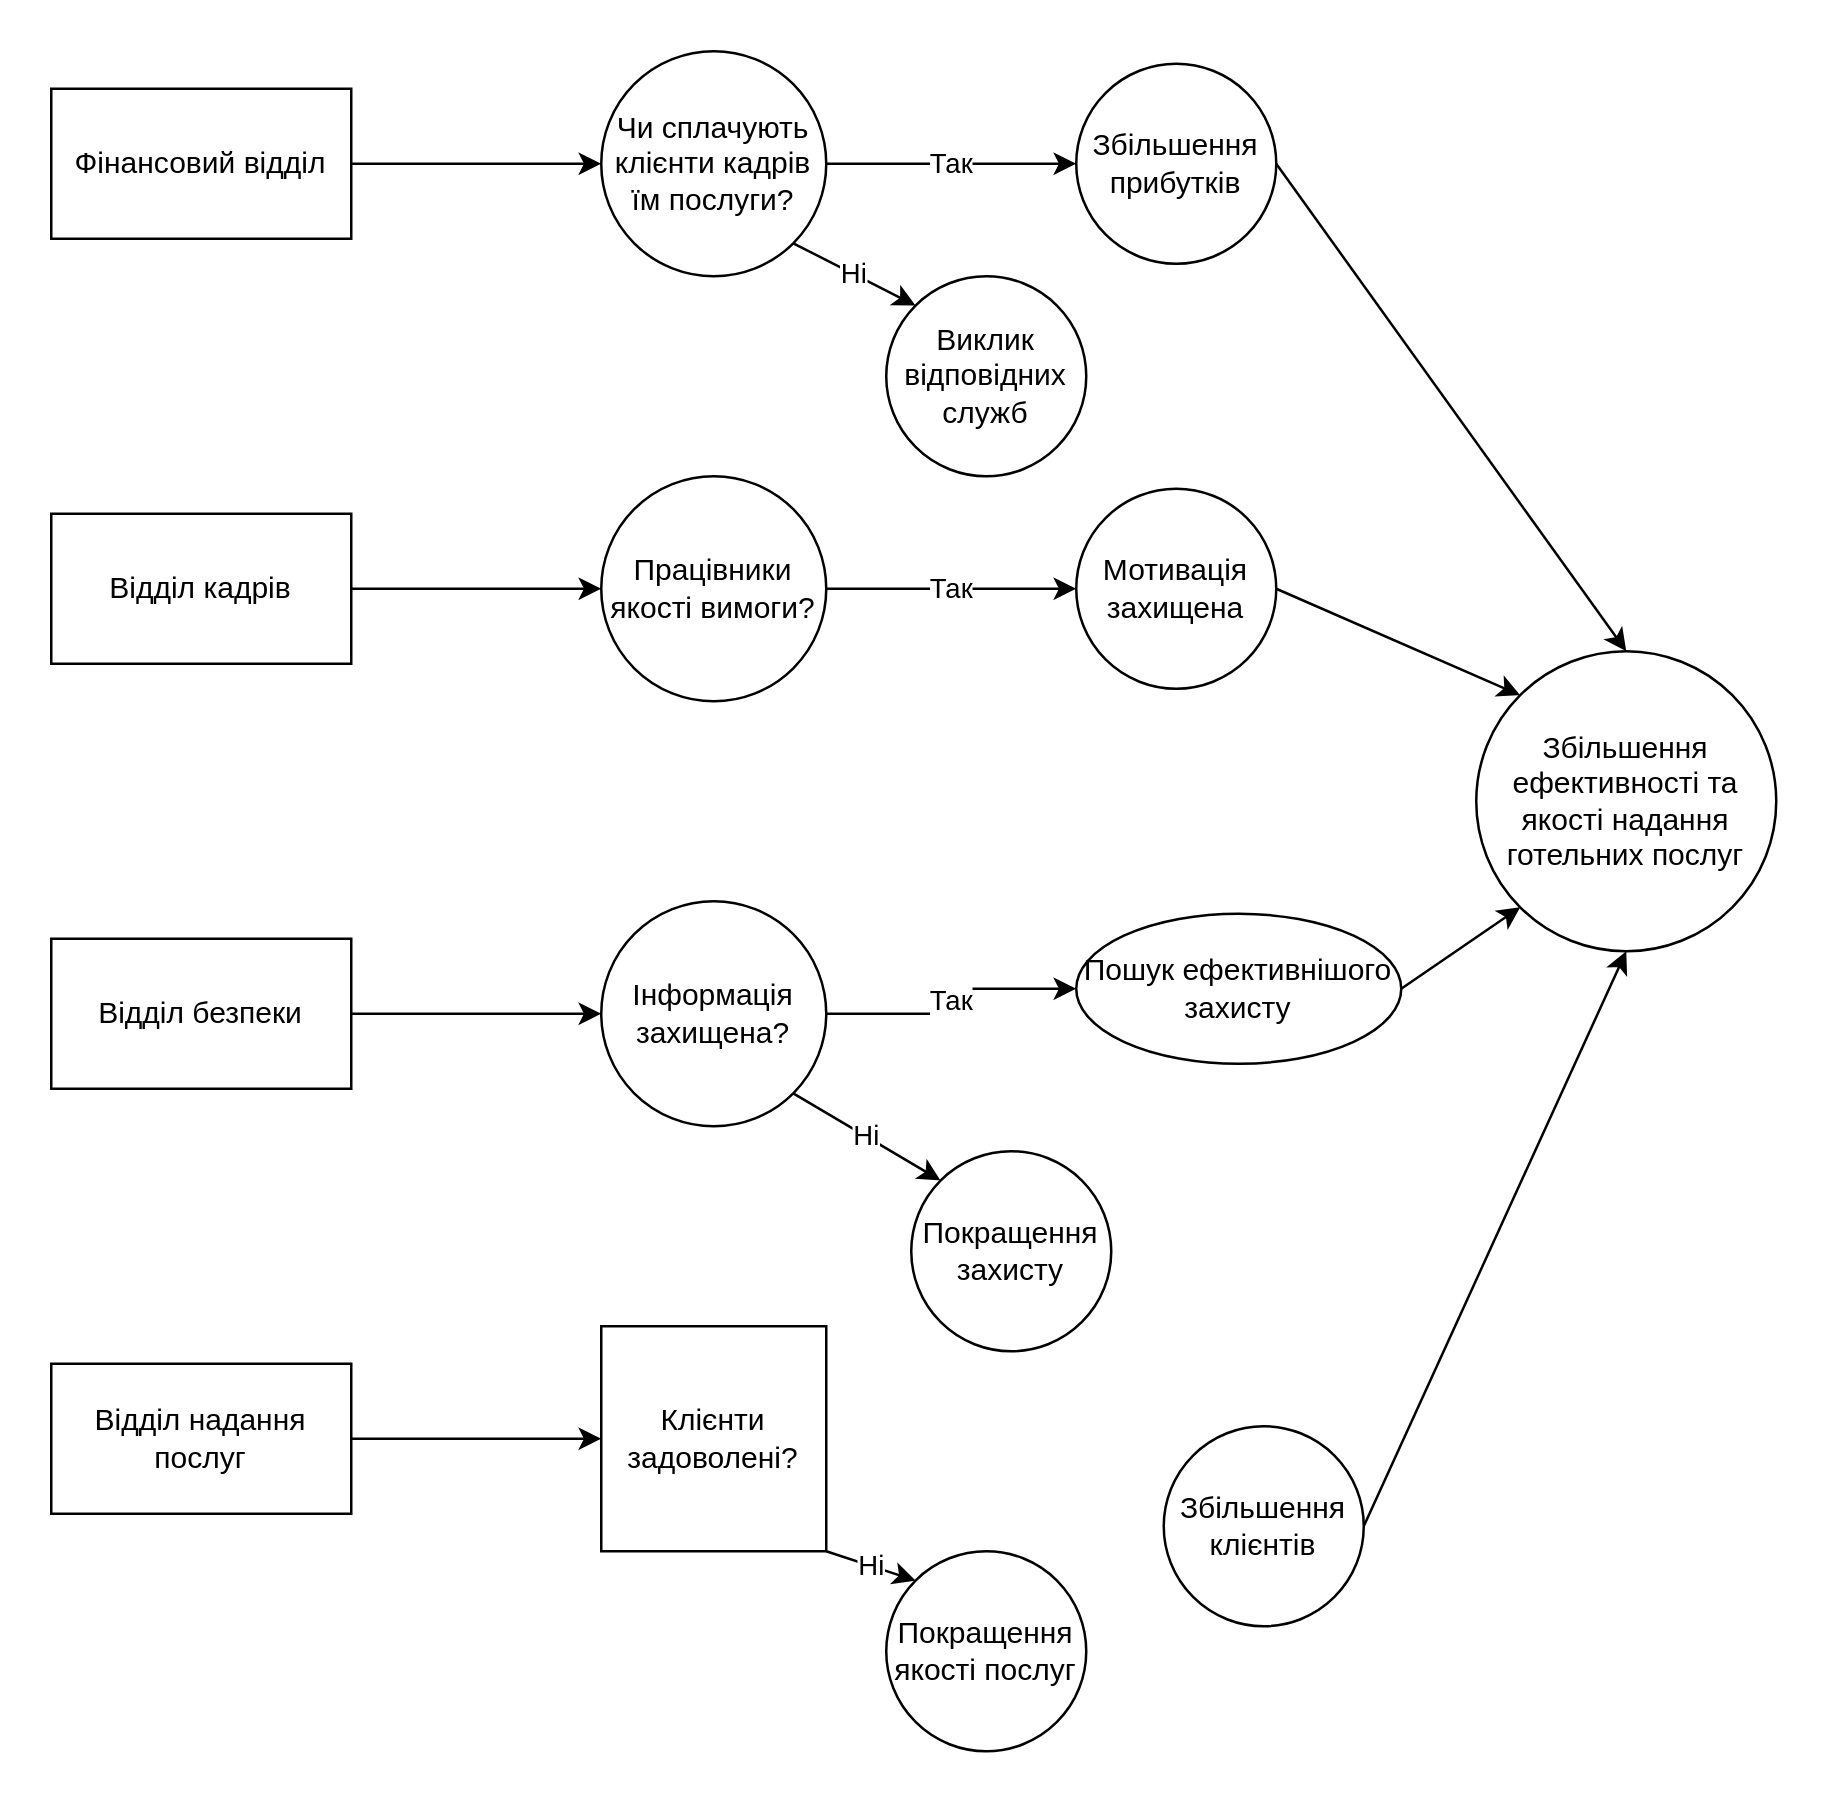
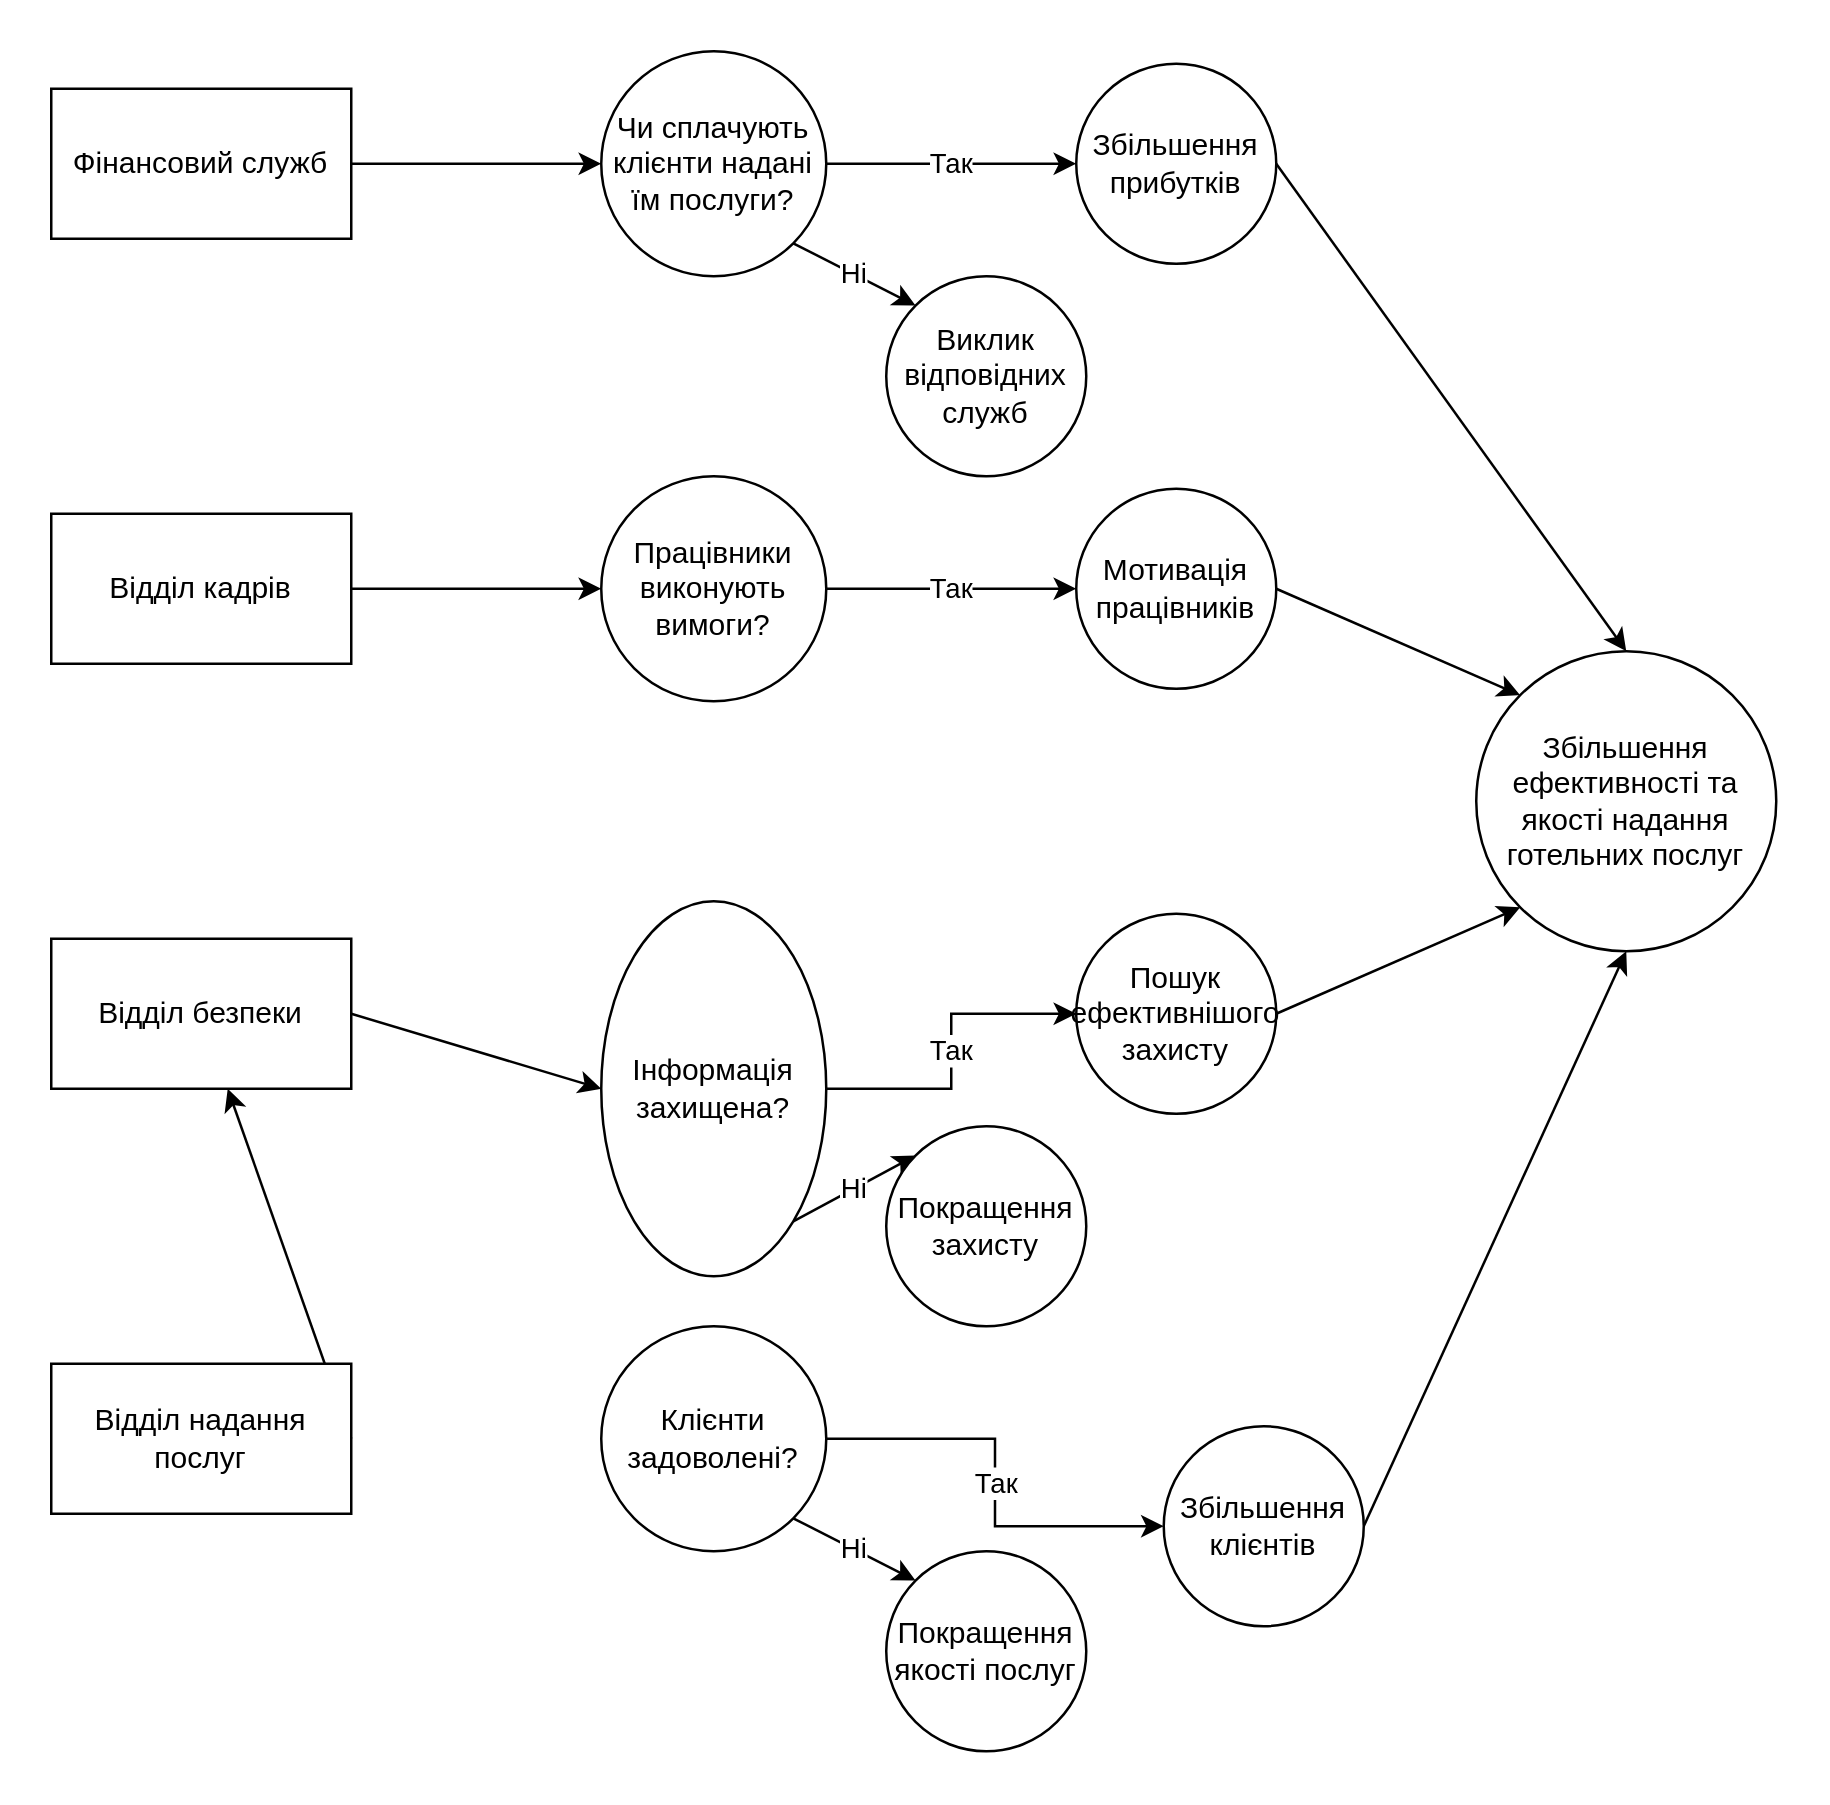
(201, 164) -> (201, 164)
(714, 164) -> (714, 164)
(714, 589) -> (714, 589)
(1176, 589) -> (1176, 589)
(1239, 989) -> (1176, 1014)
(714, 1014) -> (714, 1089)
(1011, 1251) -> (986, 1226)
(468, 1439) -> (279, 1234)
(714, 1439) -> (714, 1439)
none -> (1046, 1526)
